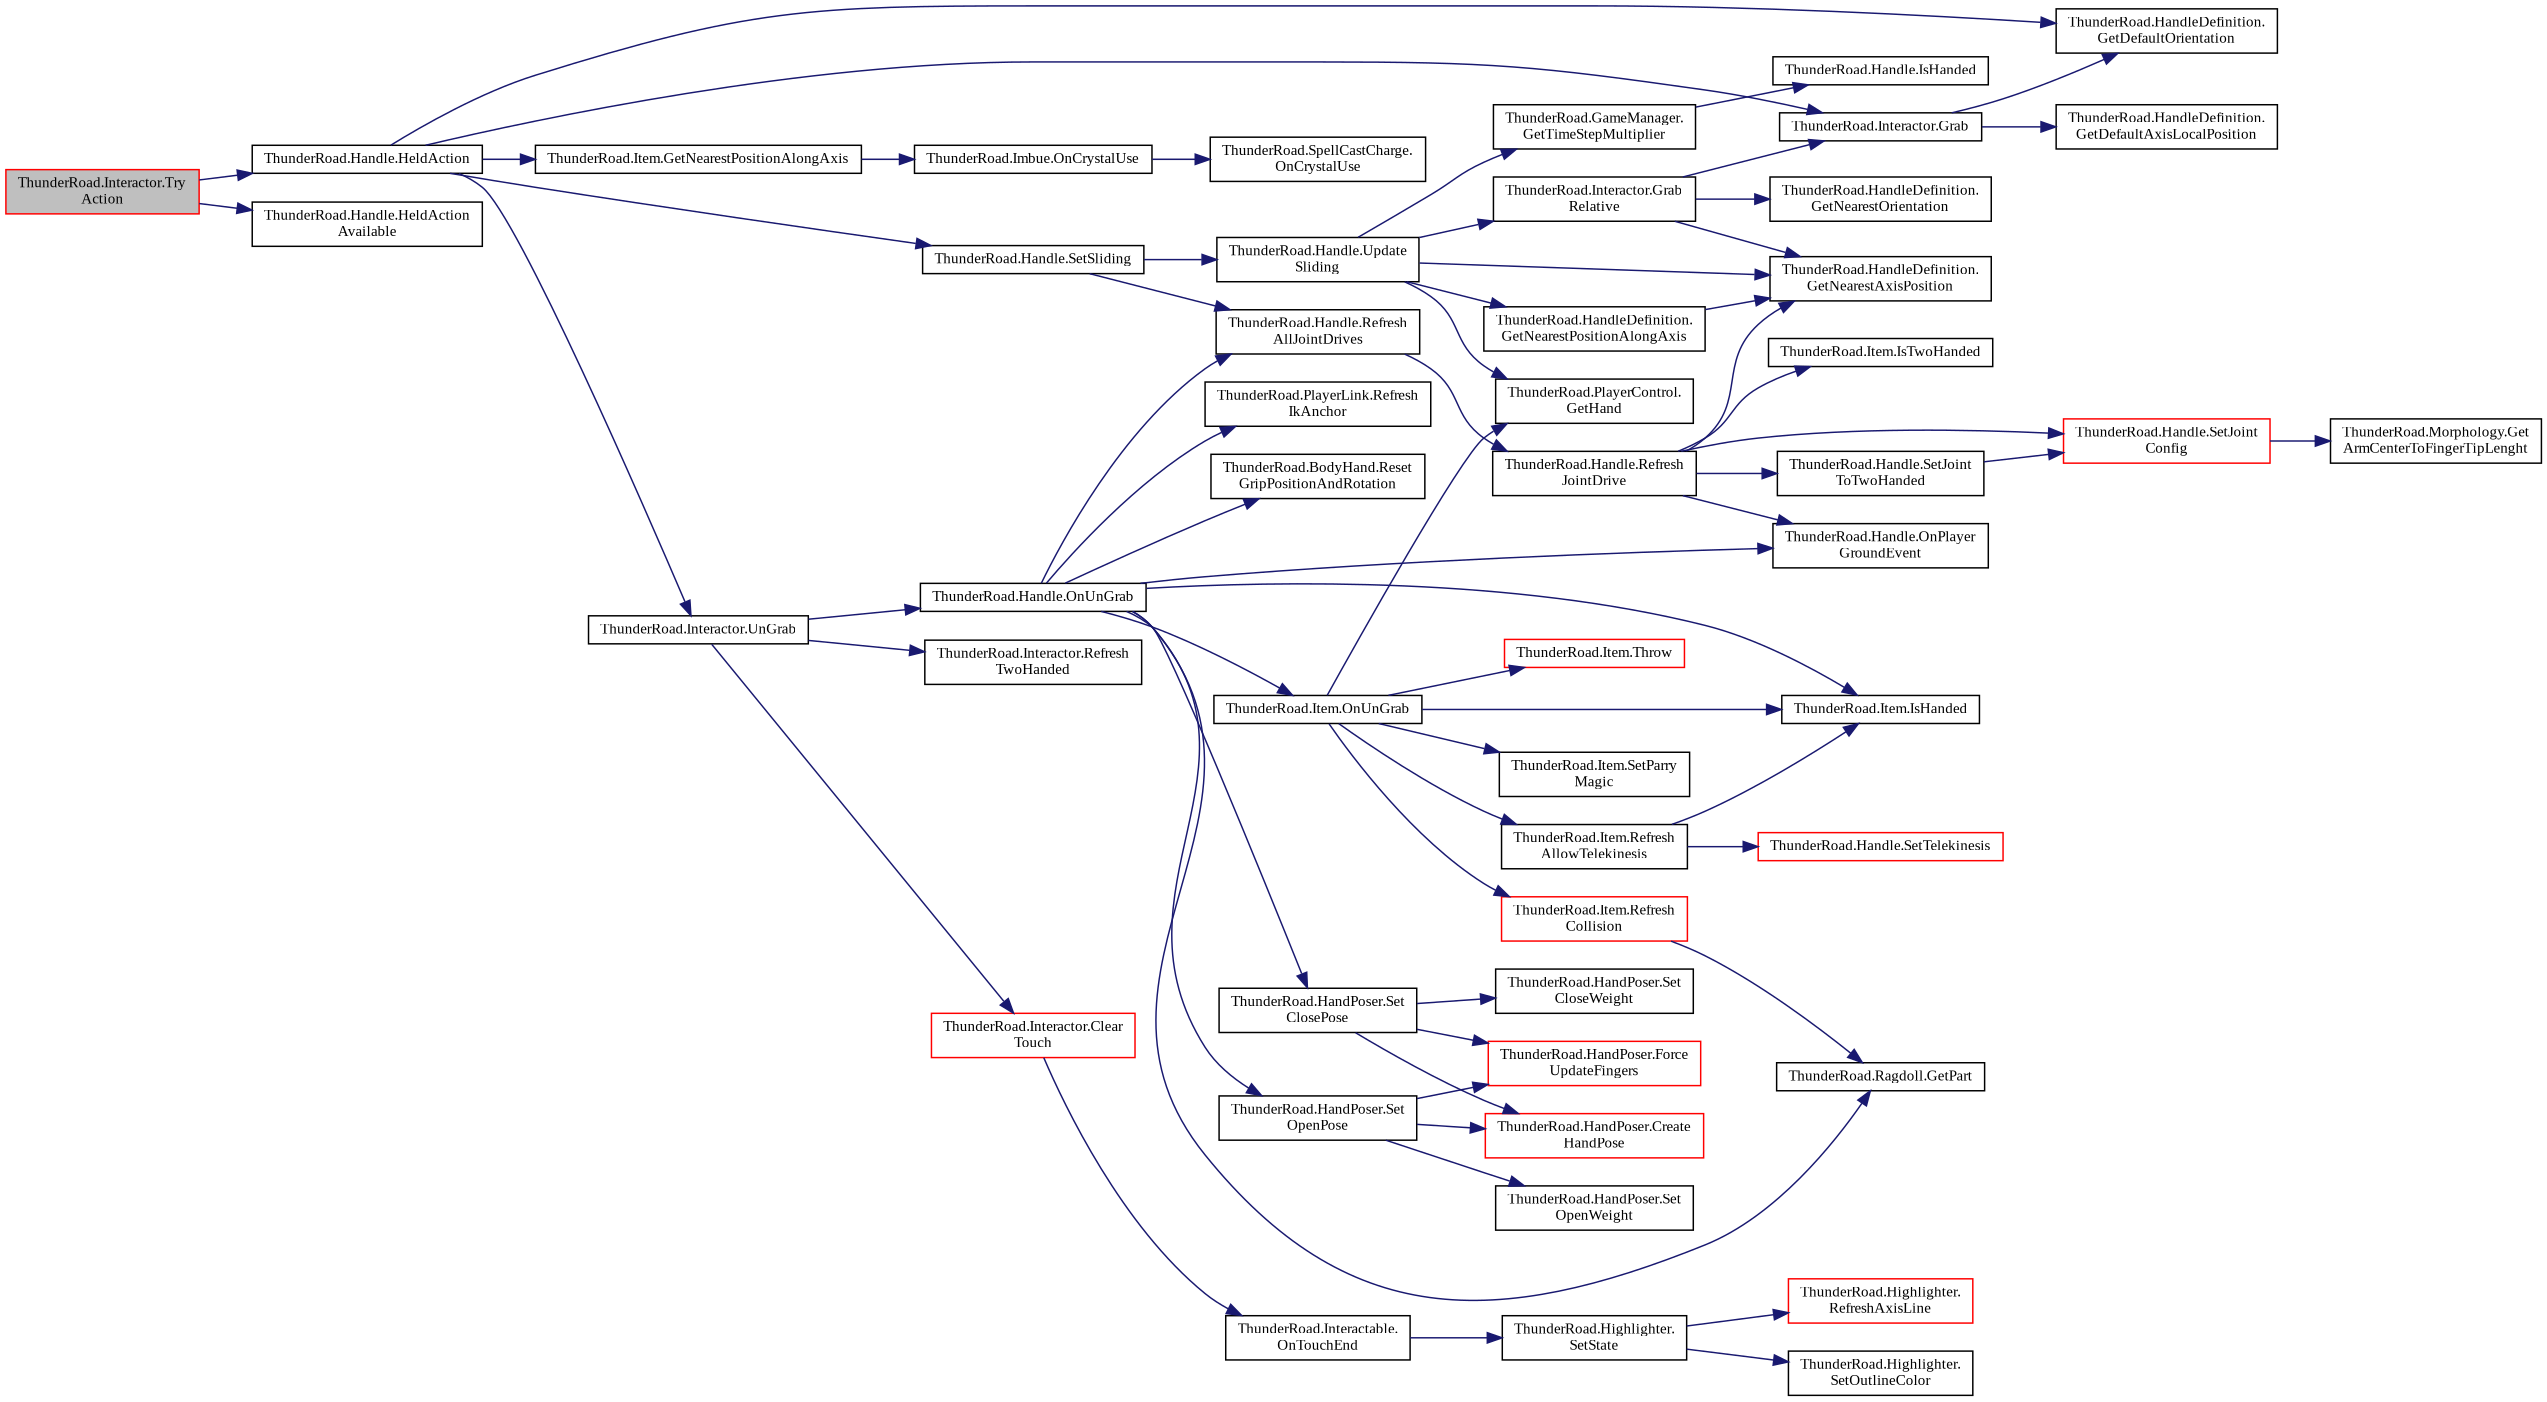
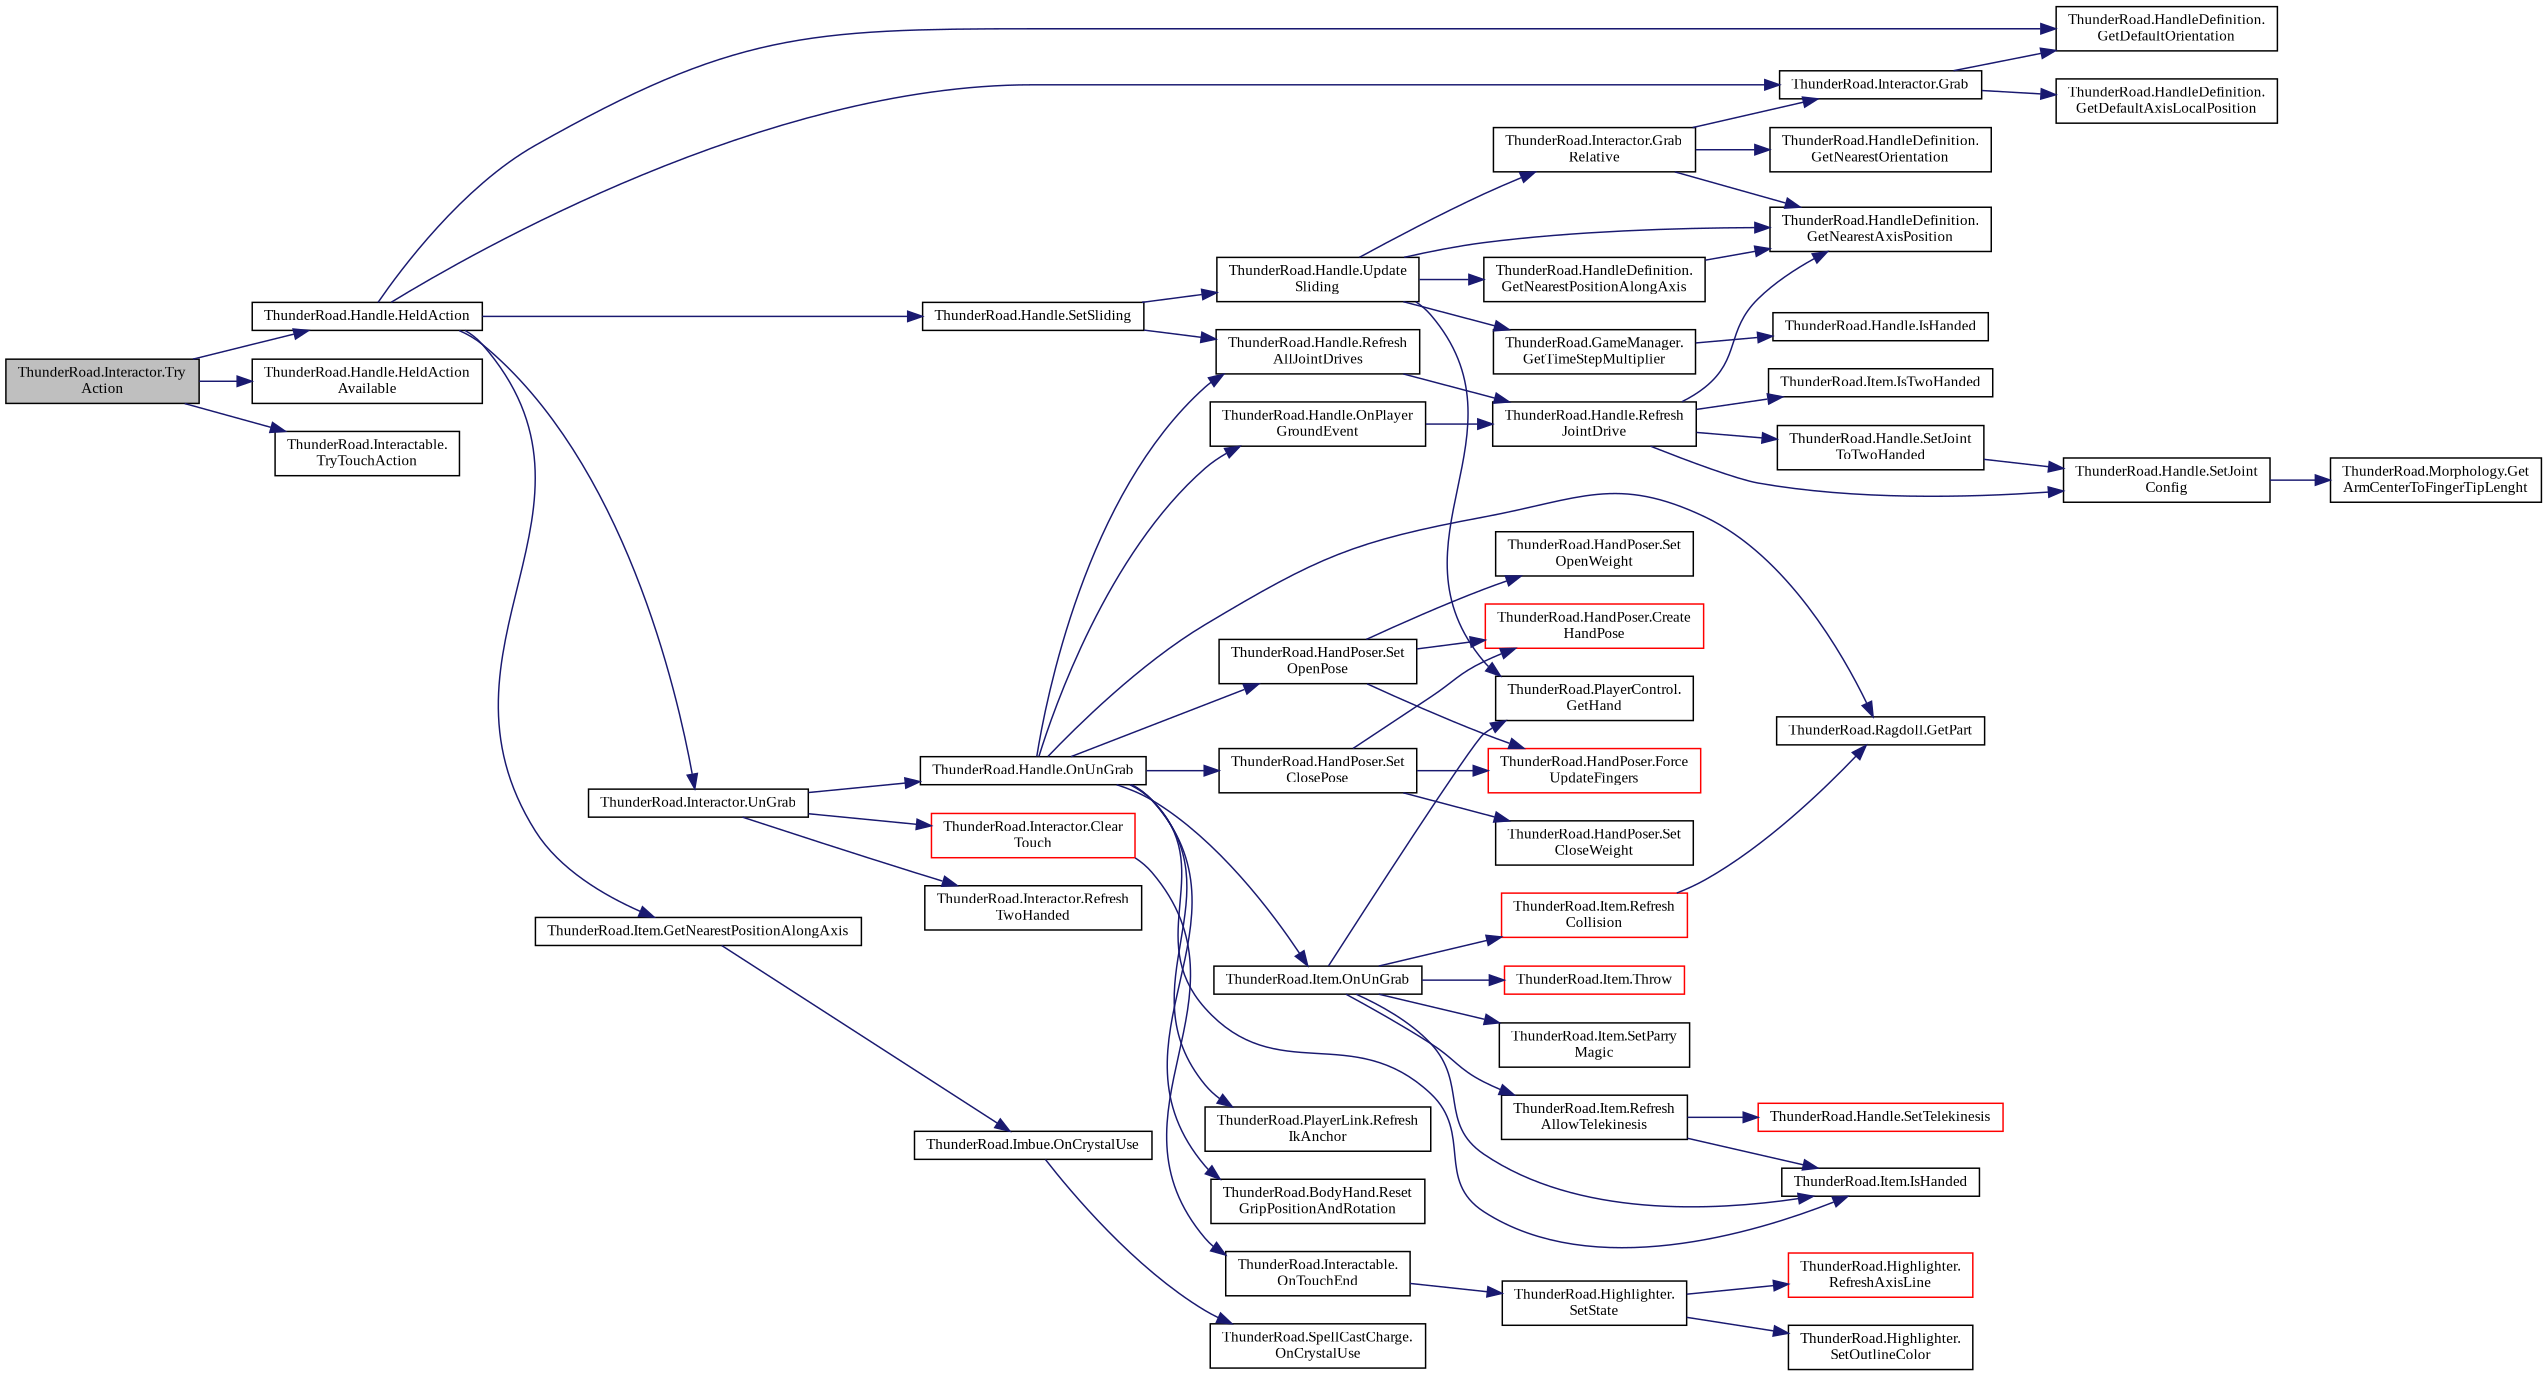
(103, 192) -> (103, 381)
(2167, 441) -> (2167, 480)
none -> (367, 454)
(1730, 508) -> (1452, 424)
